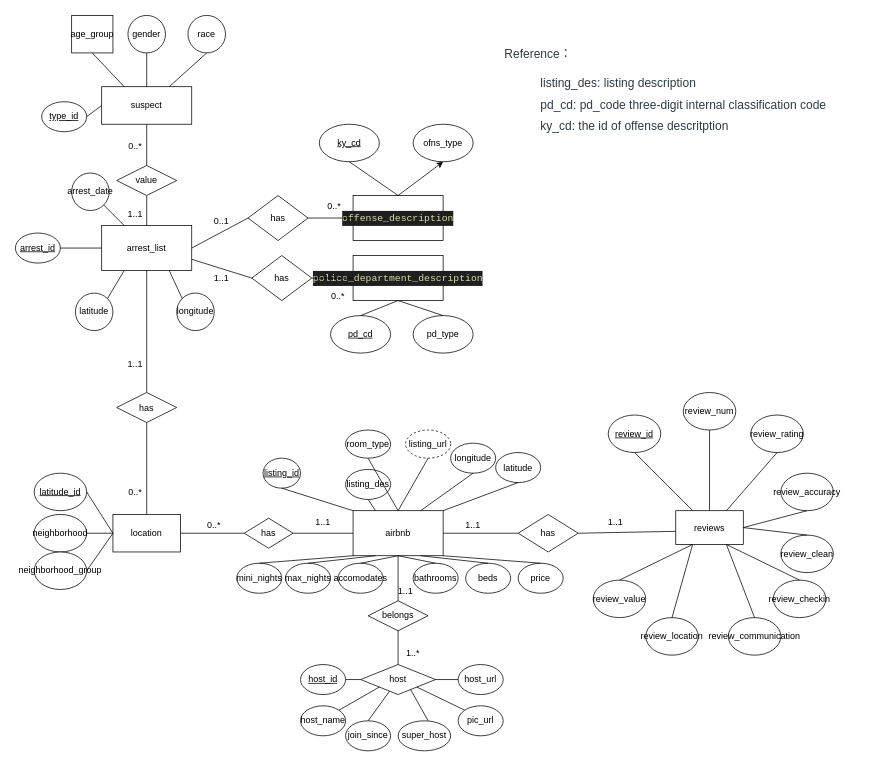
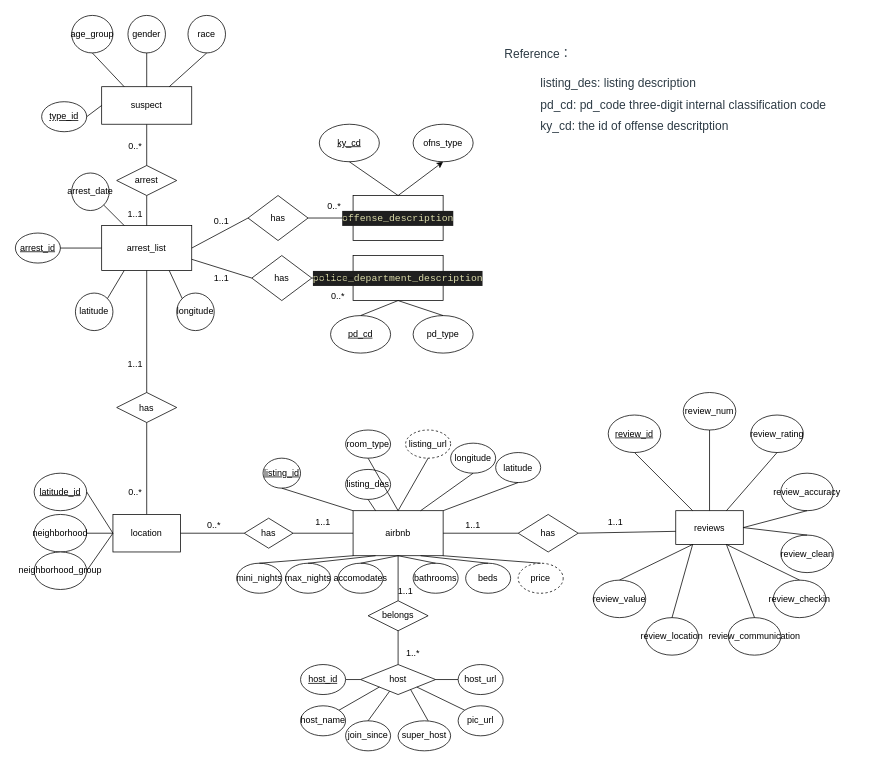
(92, 34) -> (92, 34)
(147, 180) -> (147, 180)
(540, 578) -> (540, 578)
